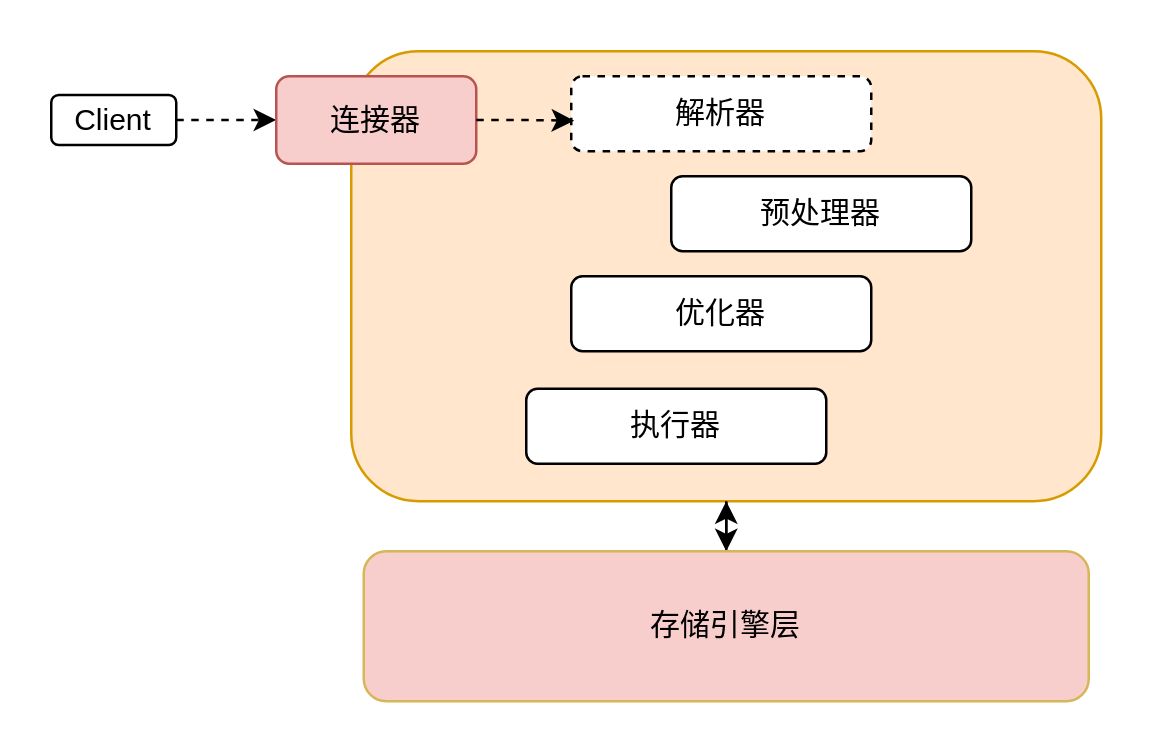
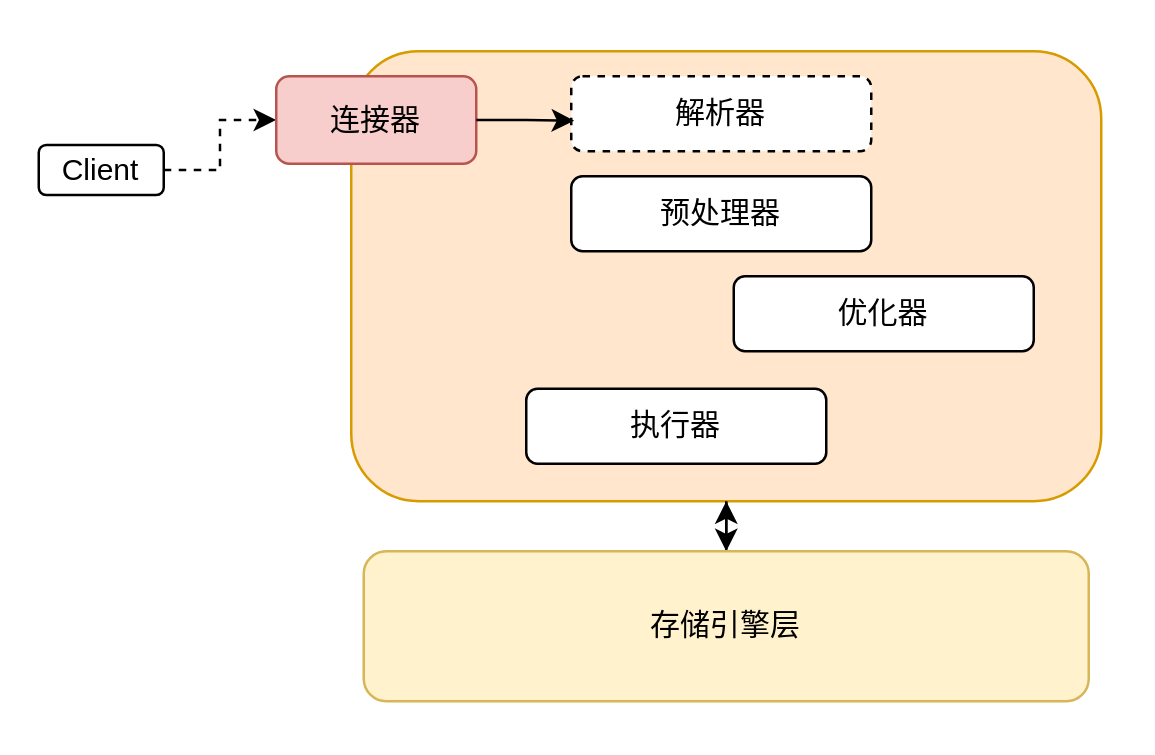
(114, 120) -> (101, 170)
(517, 120) -> (517, 120)
(821, 214) -> (721, 214)
(721, 314) -> (884, 314)
(726, 626) -> (726, 626)
